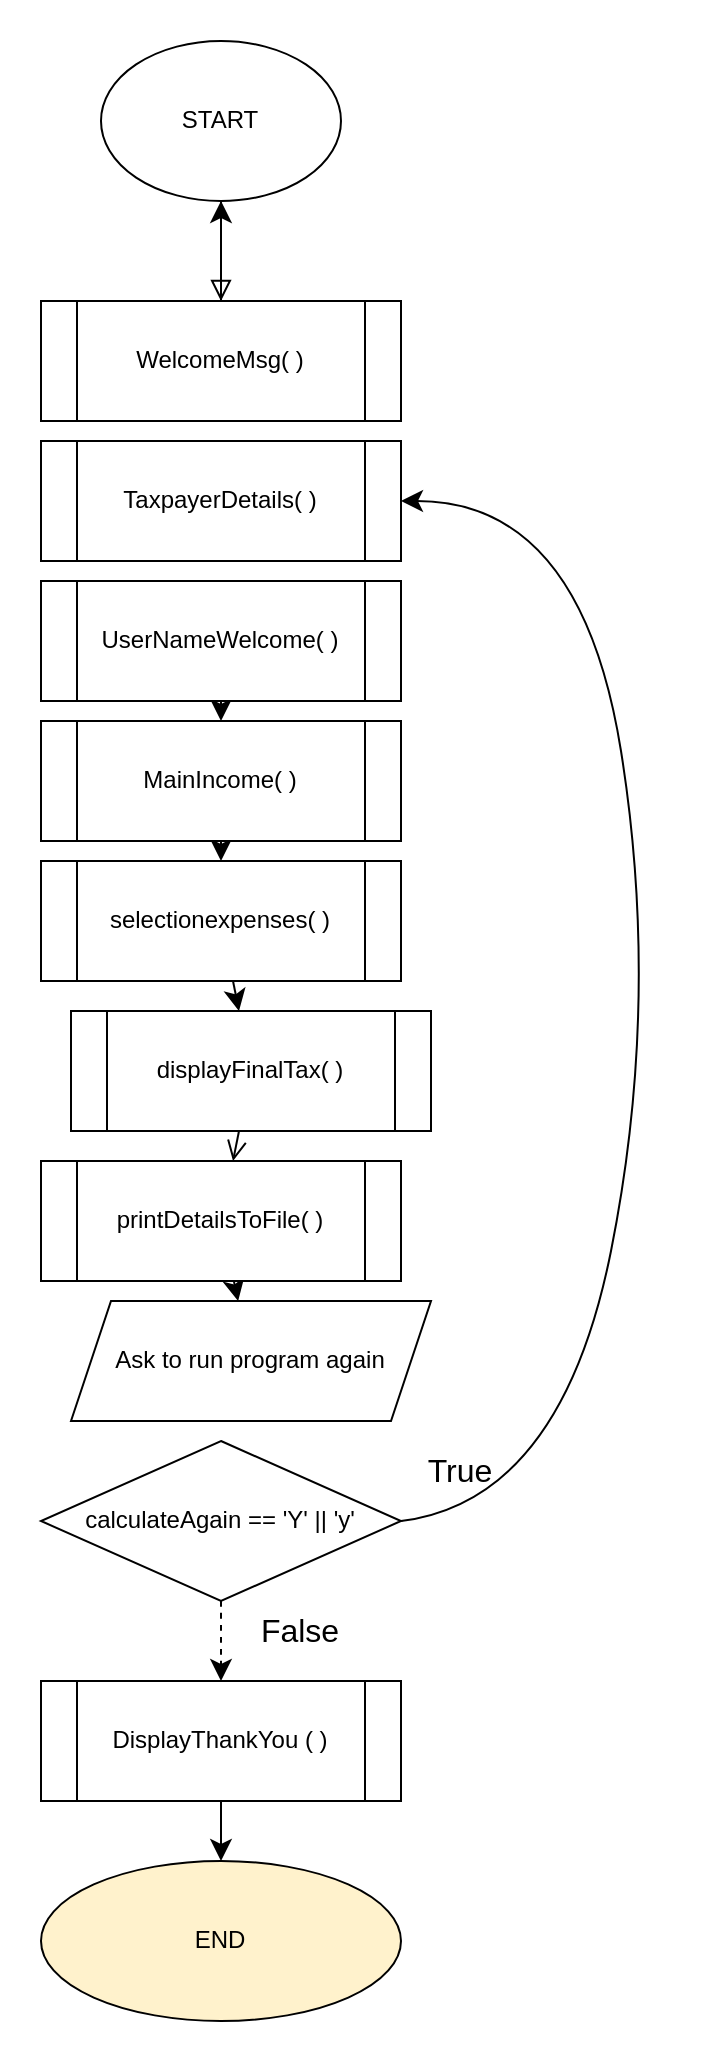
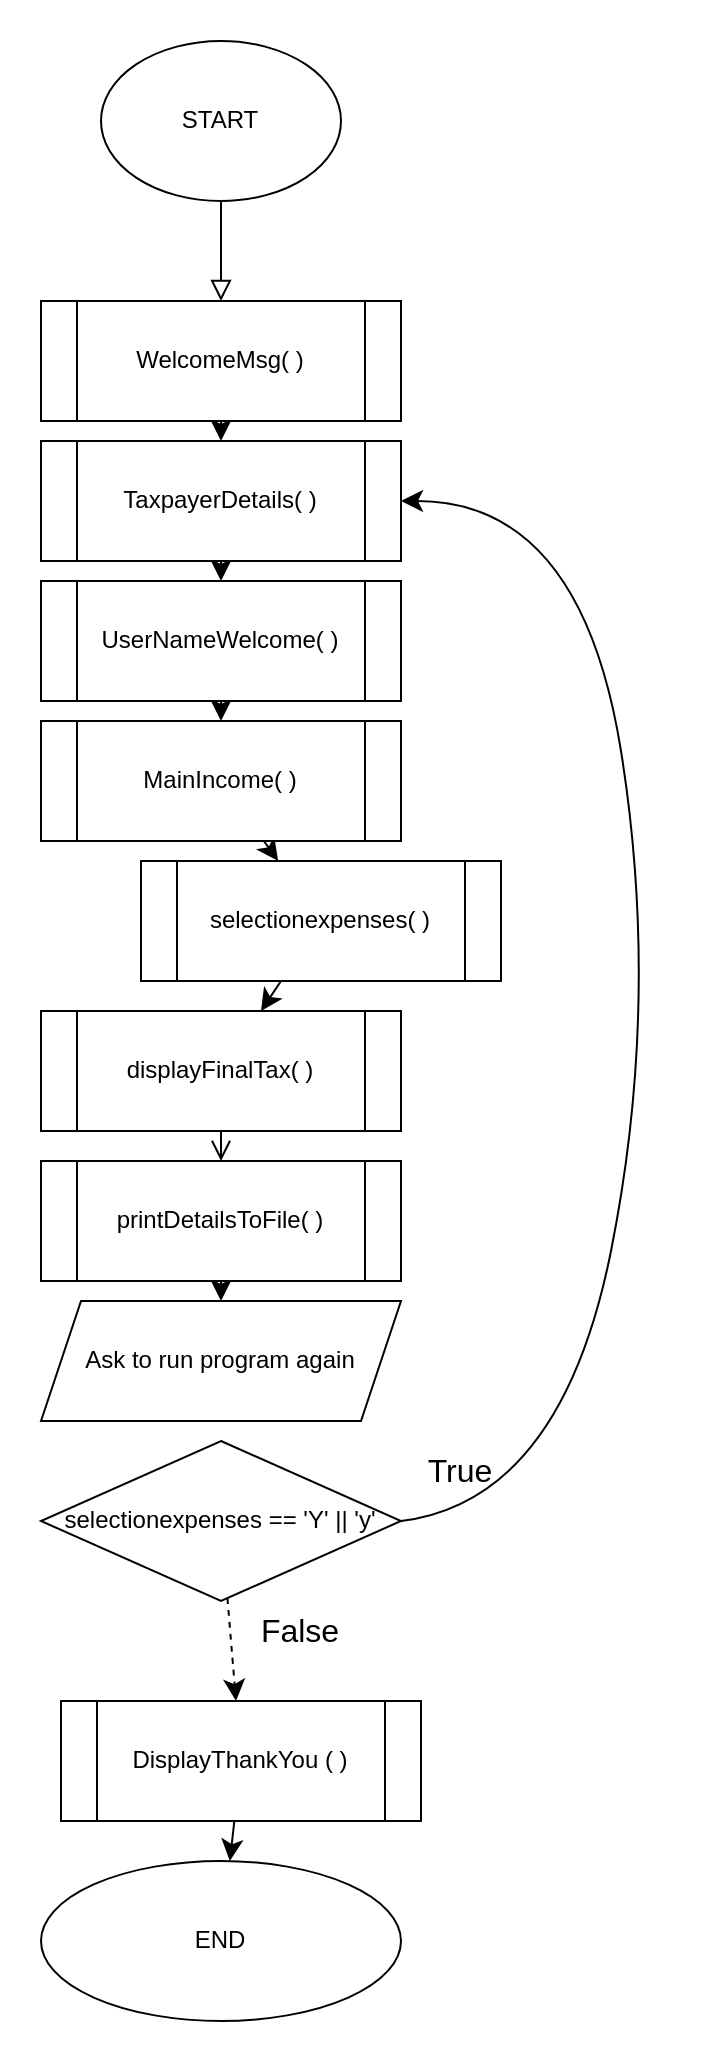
(221, 289) -> (221, 422)
none -> (221, 562)
(221, 921) -> (321, 921)
(251, 1071) -> (221, 1071)
(251, 1361) -> (221, 1361)
(221, 1521) -> (221, 1521)
(221, 1741) -> (241, 1761)
(221, 1941) -> (221, 1941)
